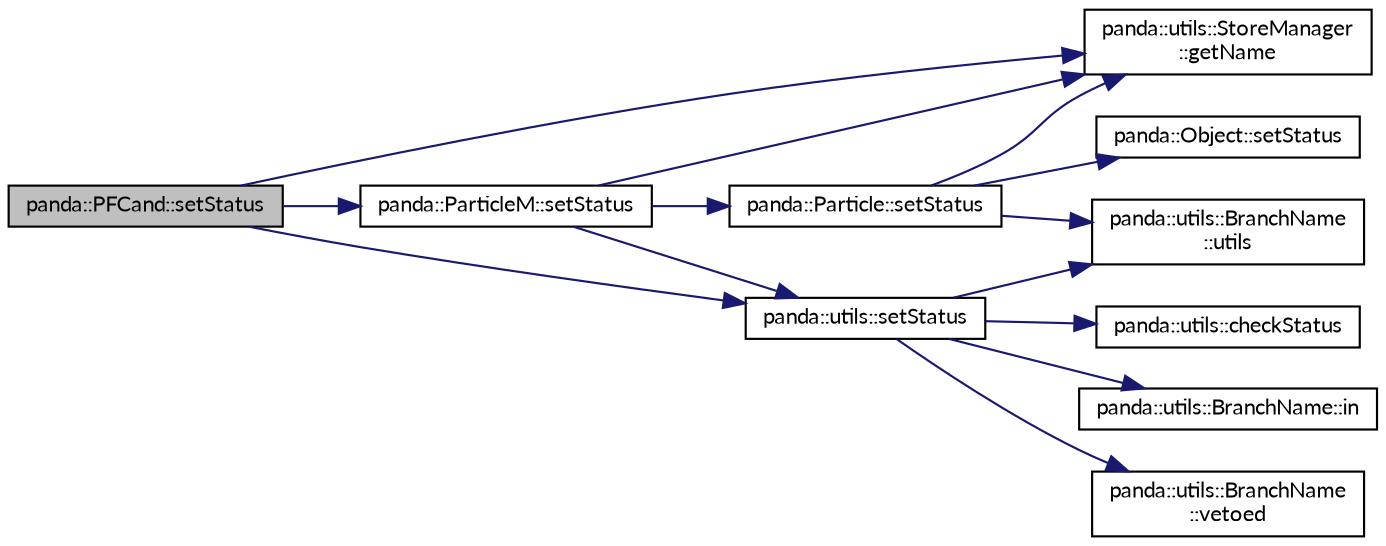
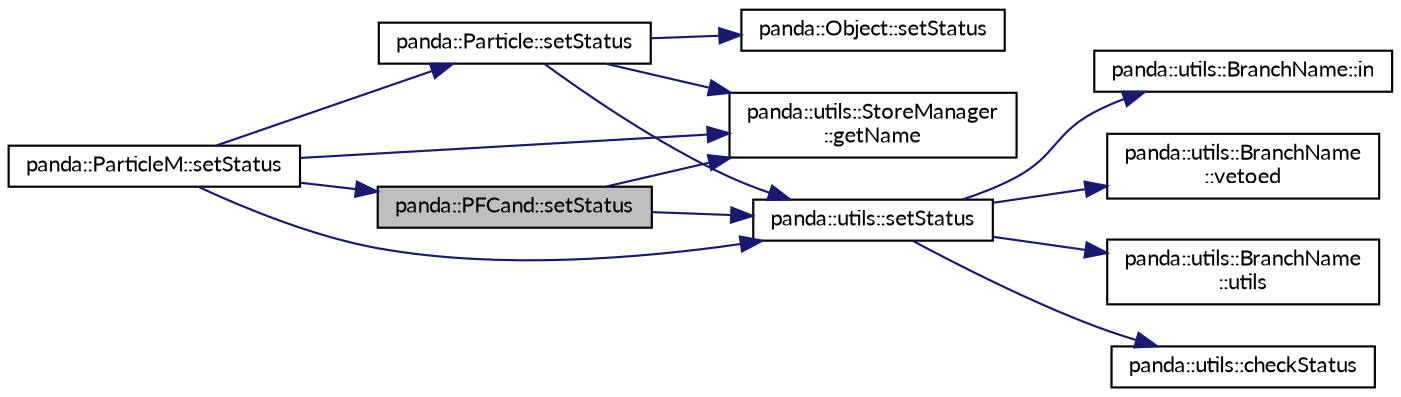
(311, 206) -> (328, 186)
(1036, 218) -> (636, 126)
